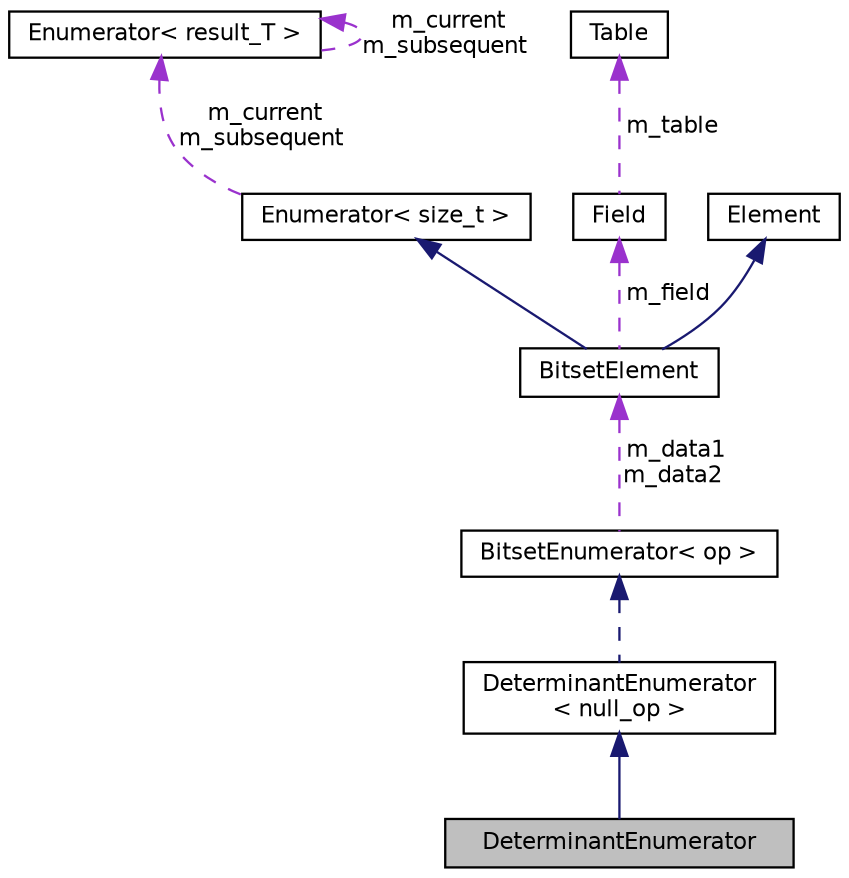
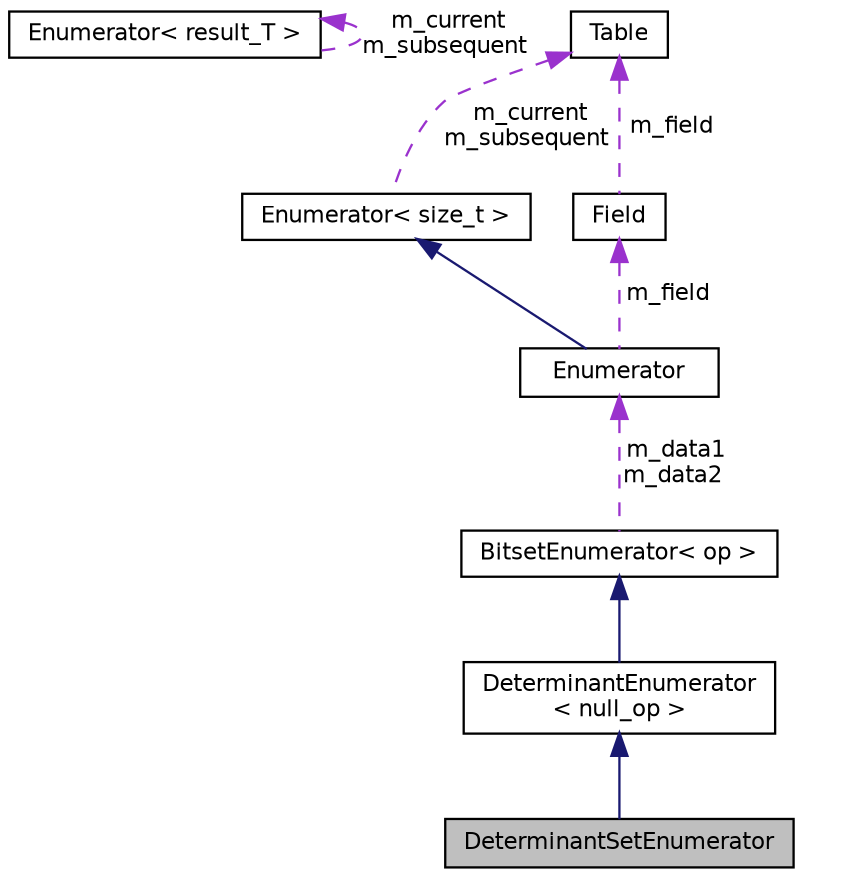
(669, 127) -> (669, 127)
(179, 152) -> (446, 100)
(774, 217) -> none
(619, 373) -> (619, 373)
(619, 631) -> (619, 631)
(619, 843) -> (619, 843)
